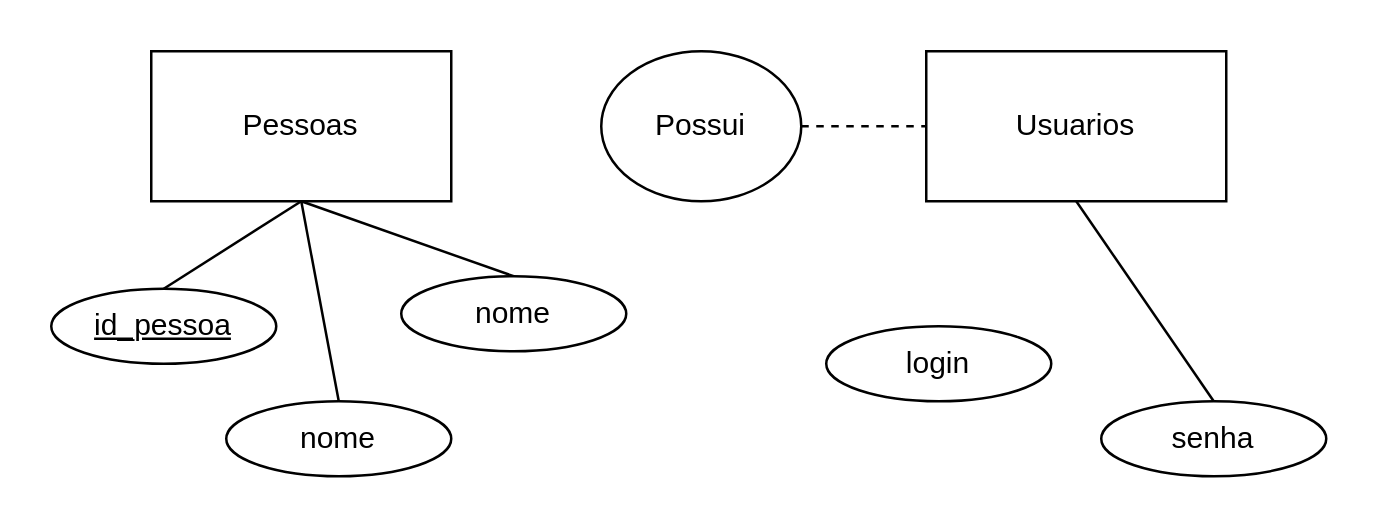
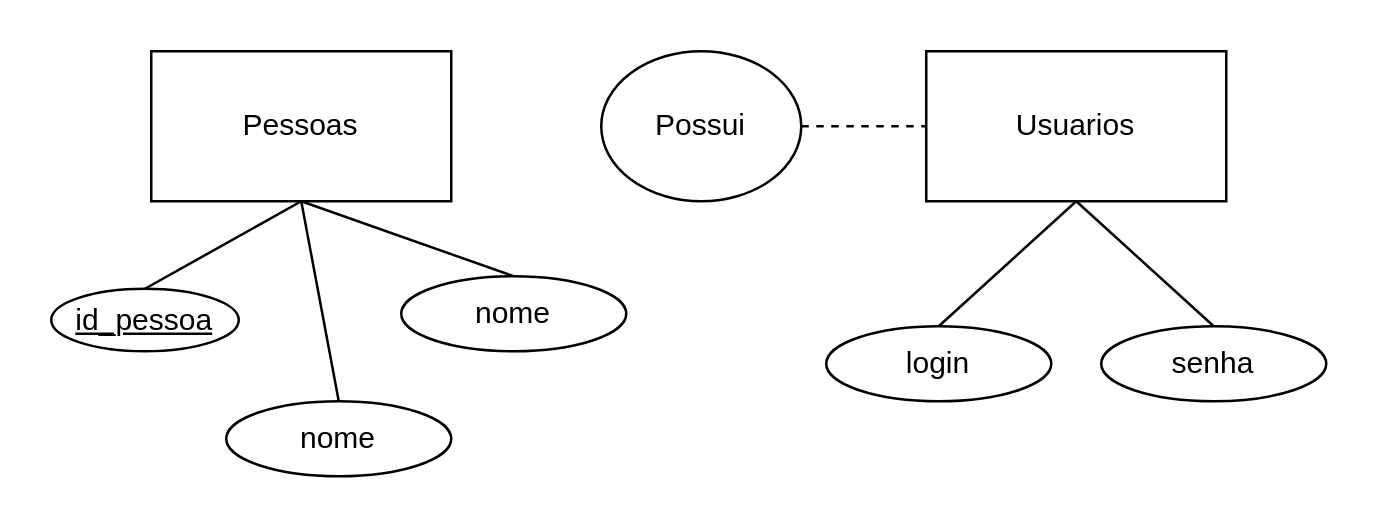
none -> (1006, 265)
(164, 326) -> (145, 320)
(1214, 439) -> (1214, 364)
